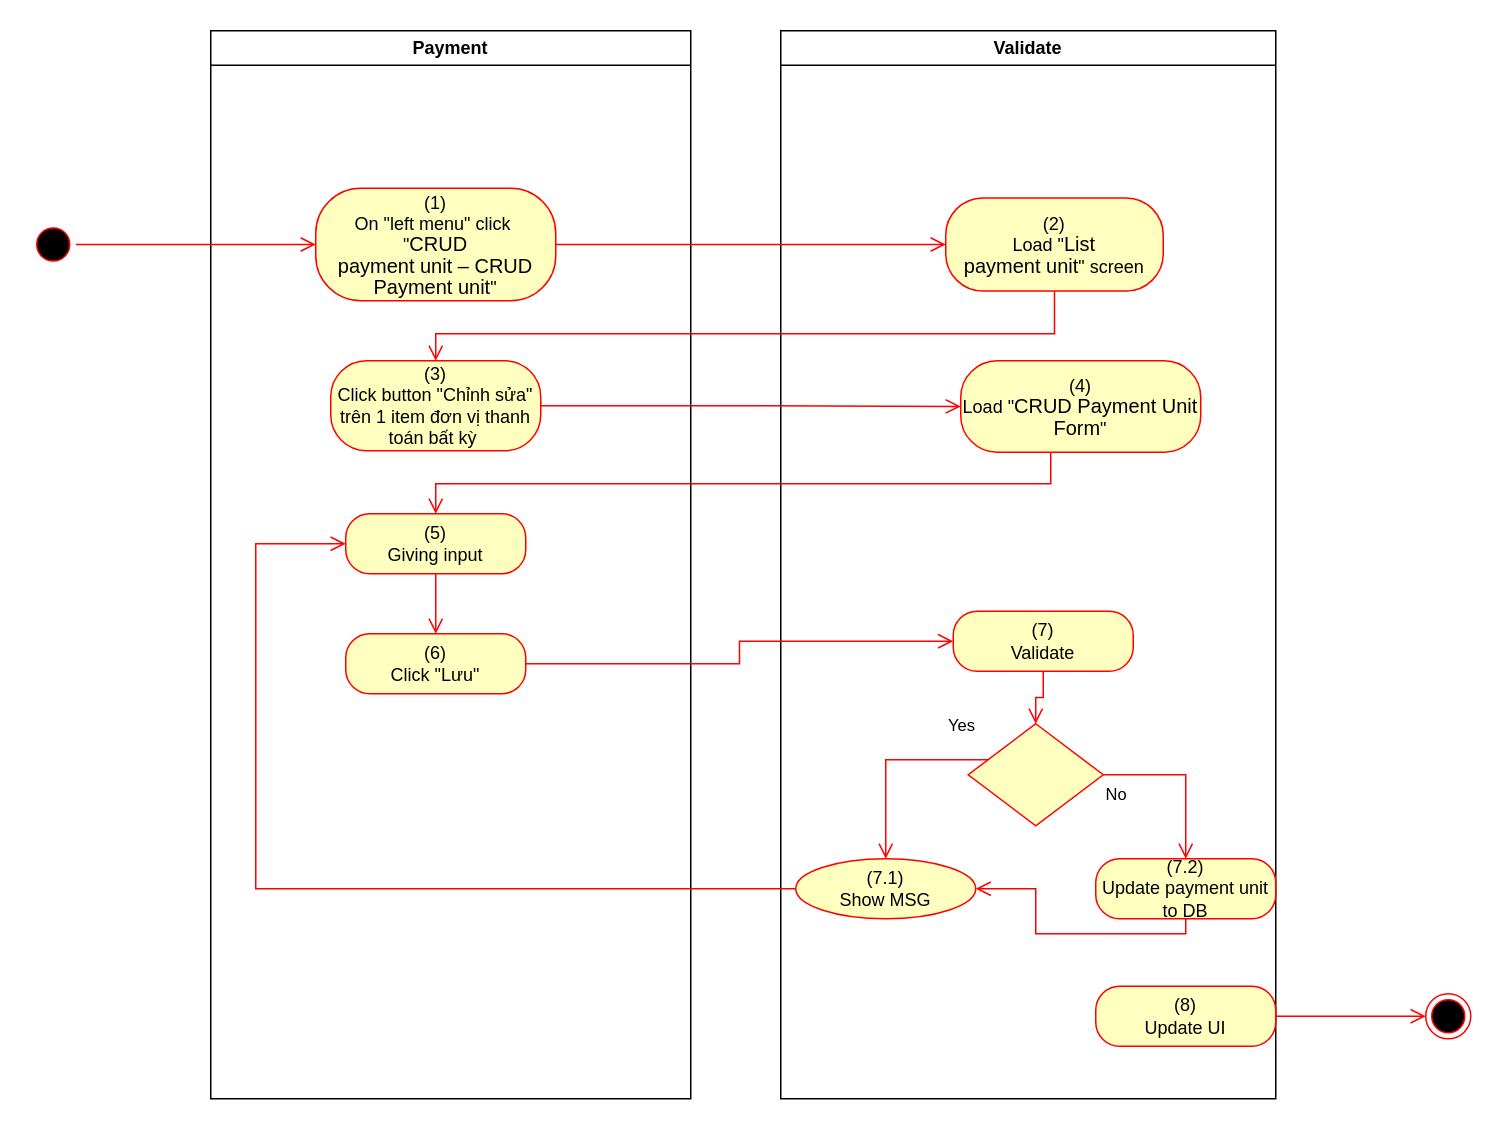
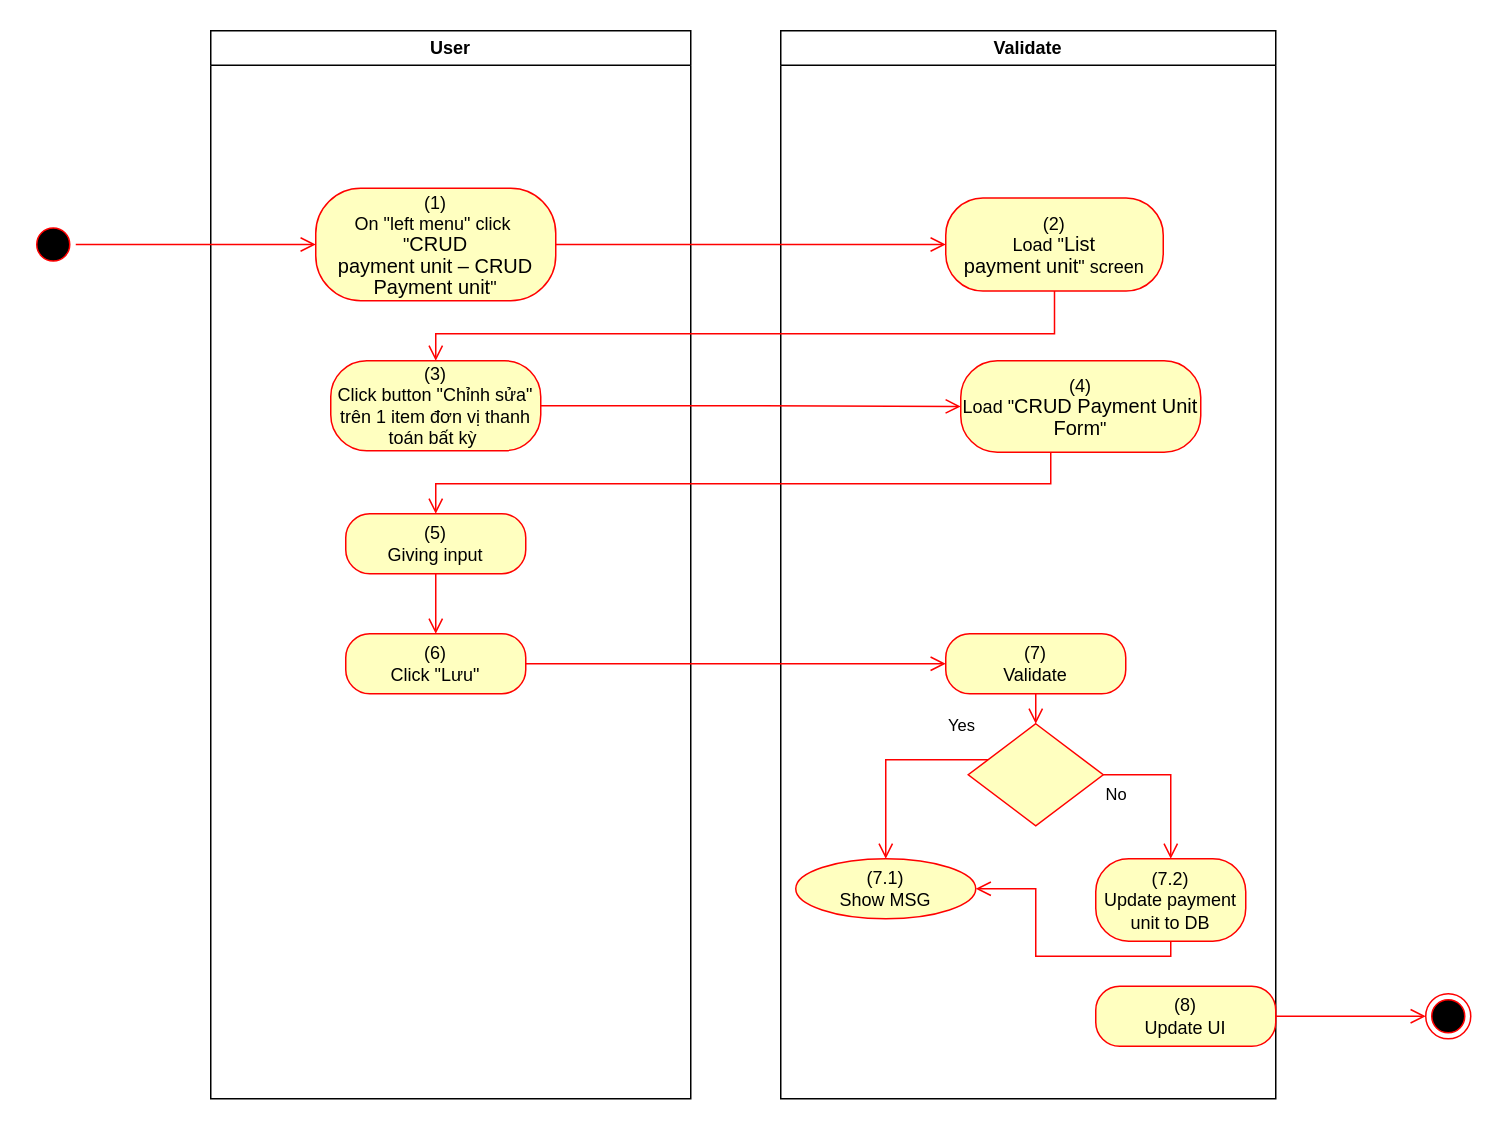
(451, 49) -> (451, 49)
(1043, 641) -> (1036, 664)
(311, 889) -> none
(1186, 889) -> (1171, 900)
